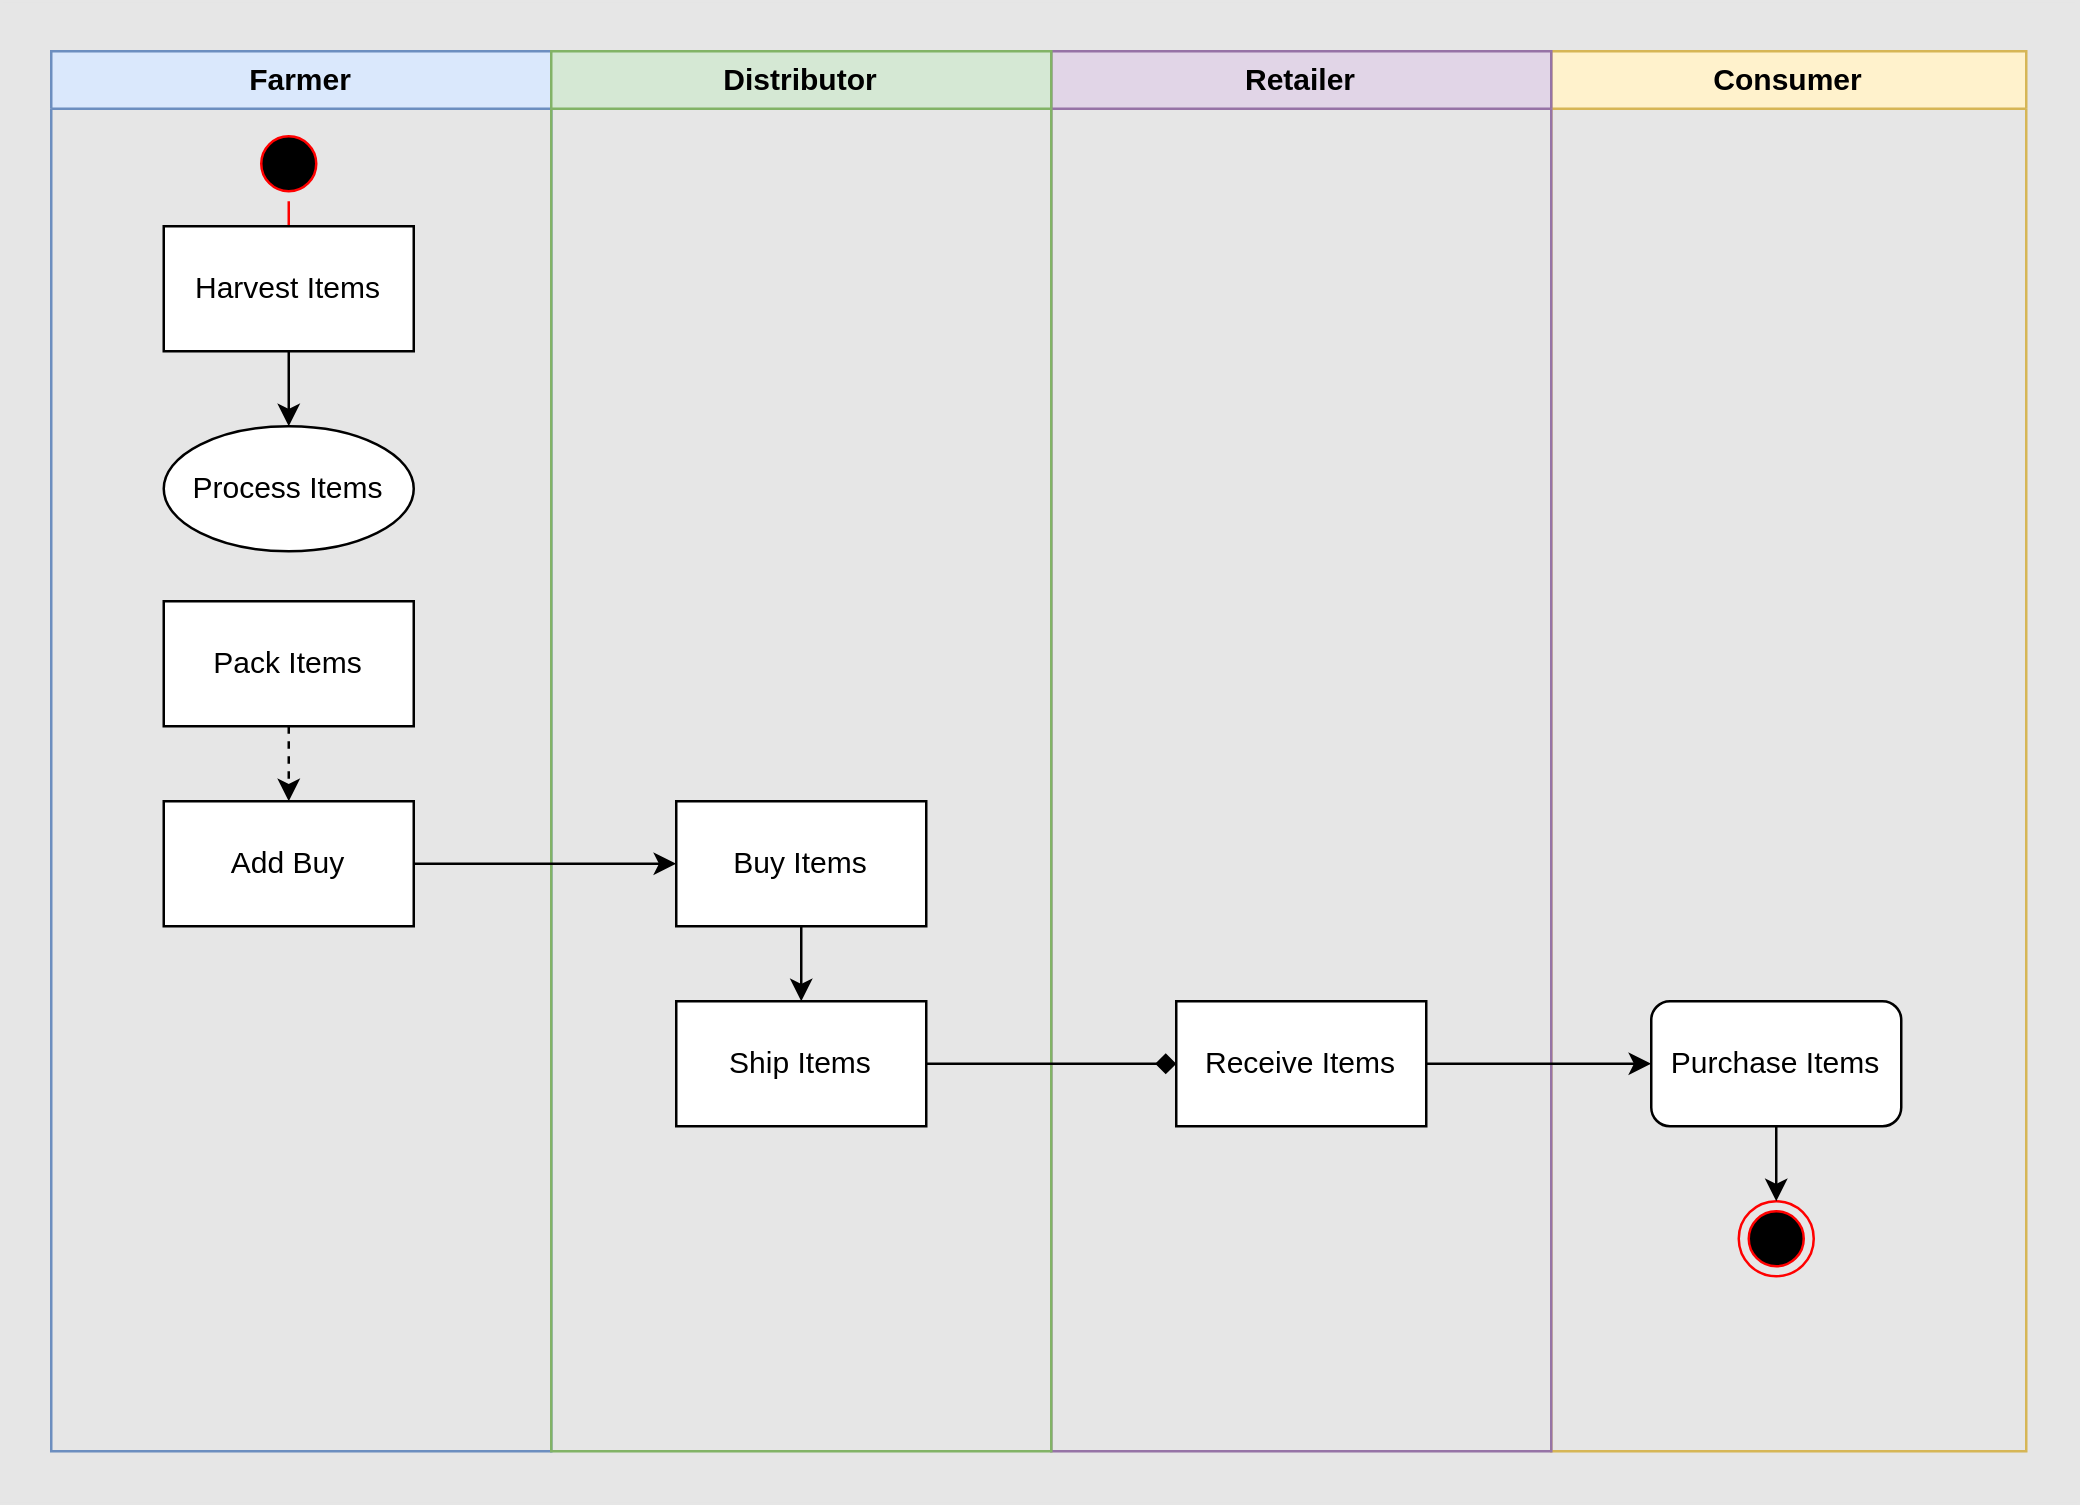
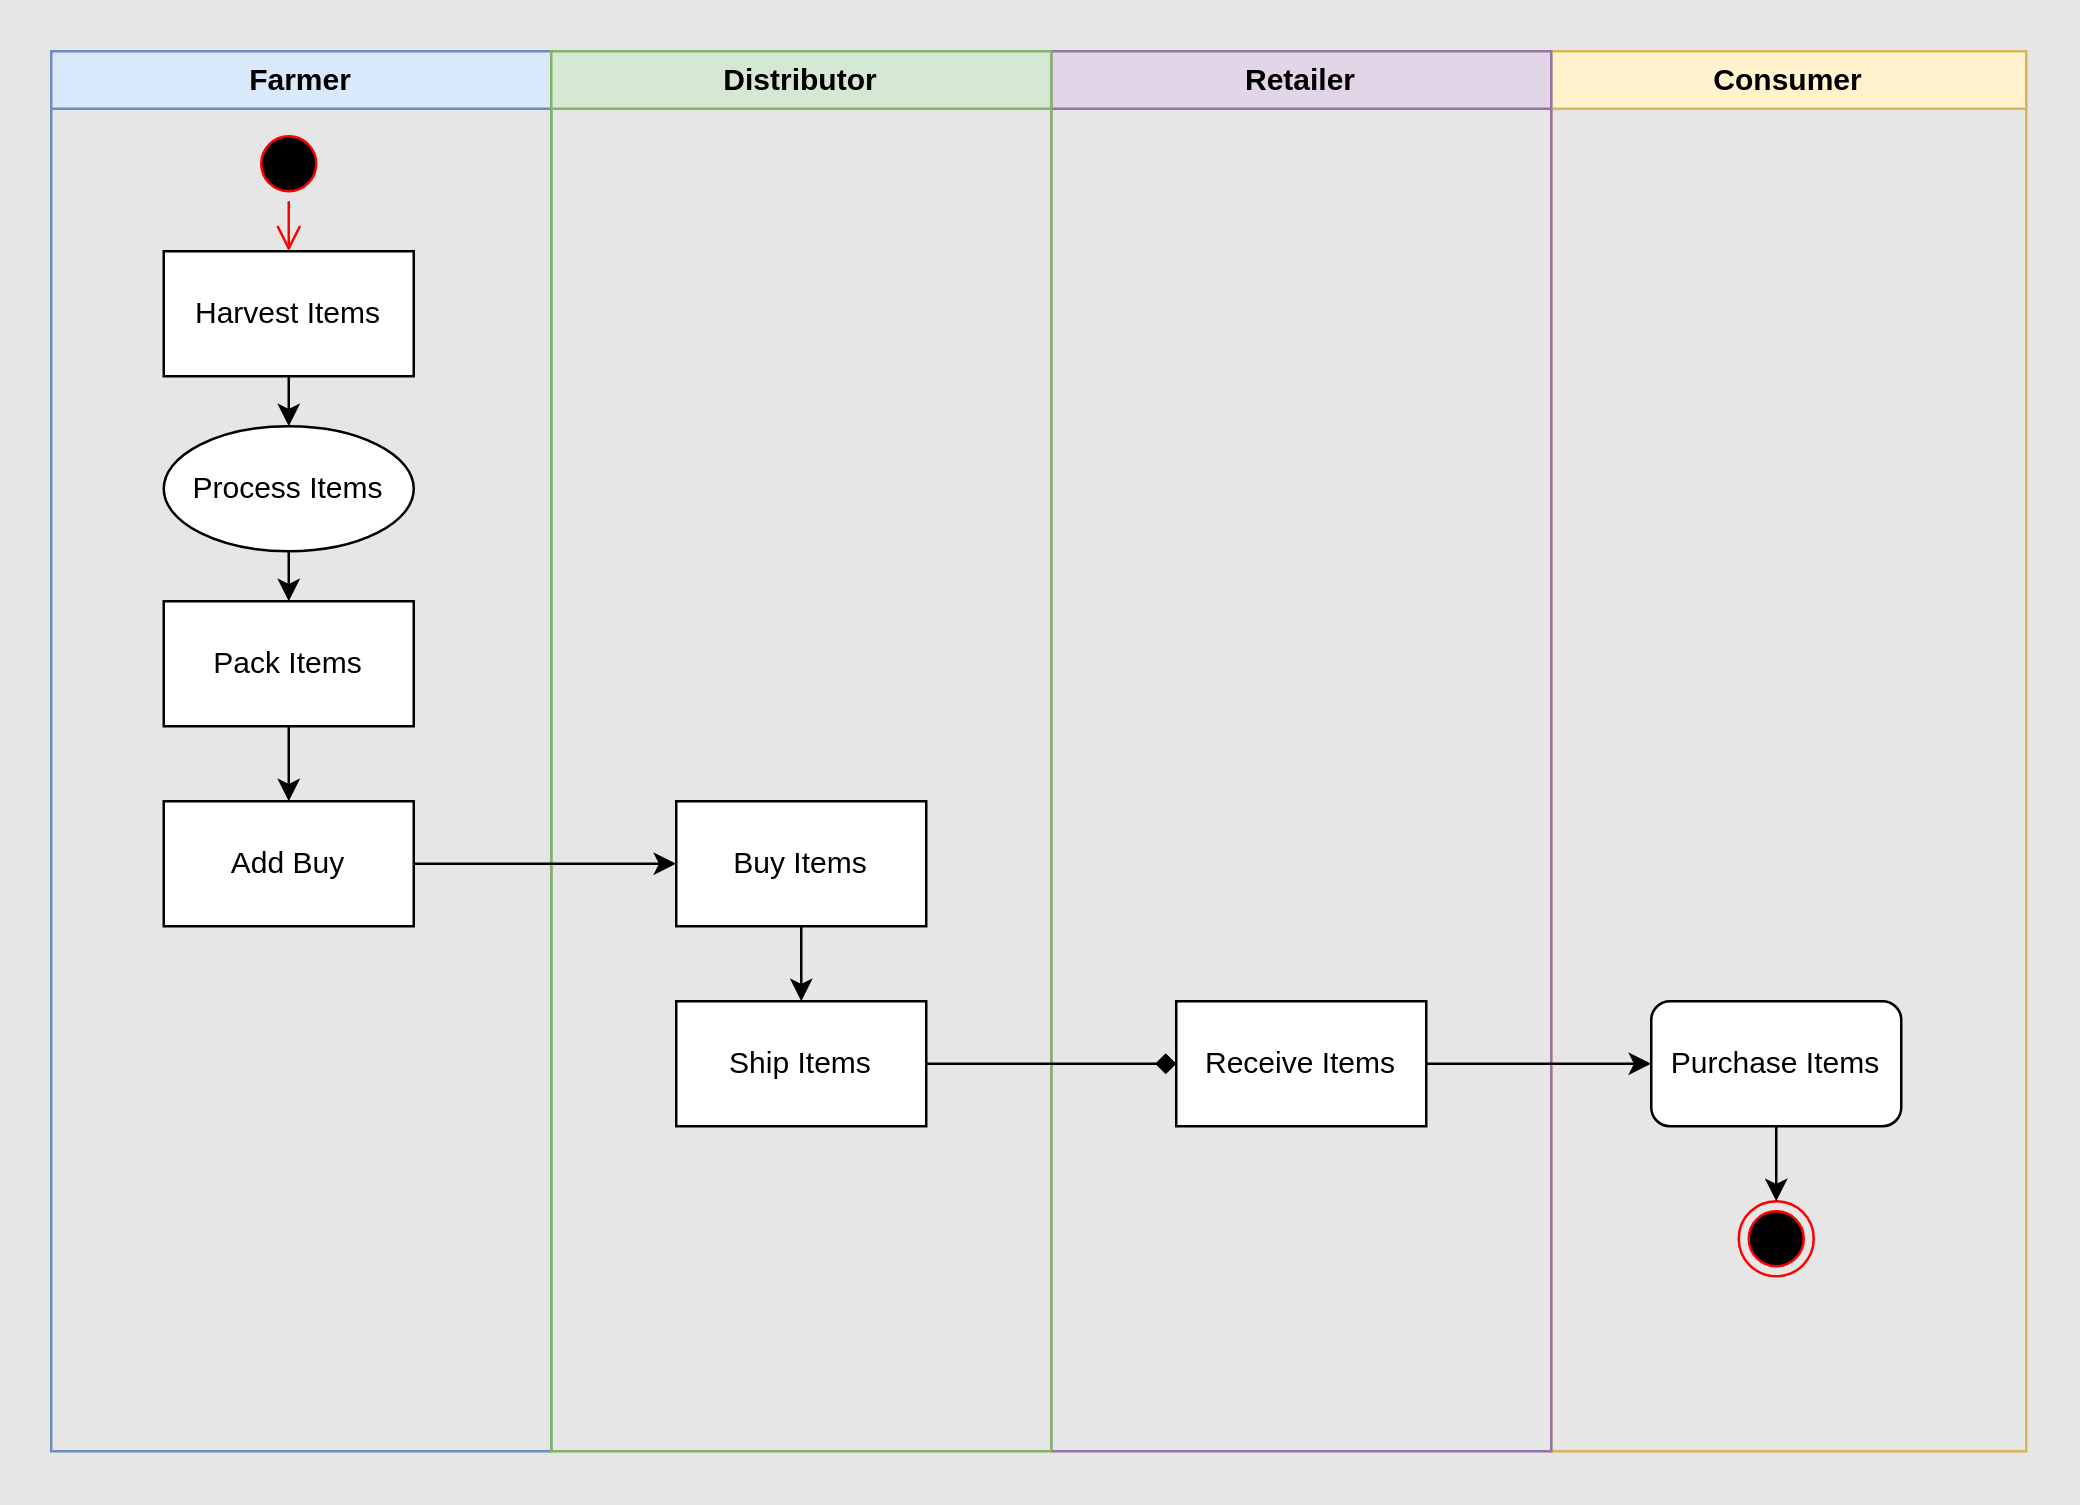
(289, 289) -> (289, 314)
none -> (289, 568)
(289, 757) -> (289, 757)
